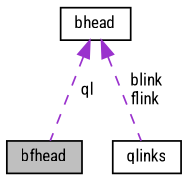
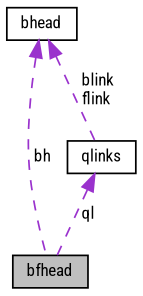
(85, 91) -> (41, 157)
none -> (72, 223)
